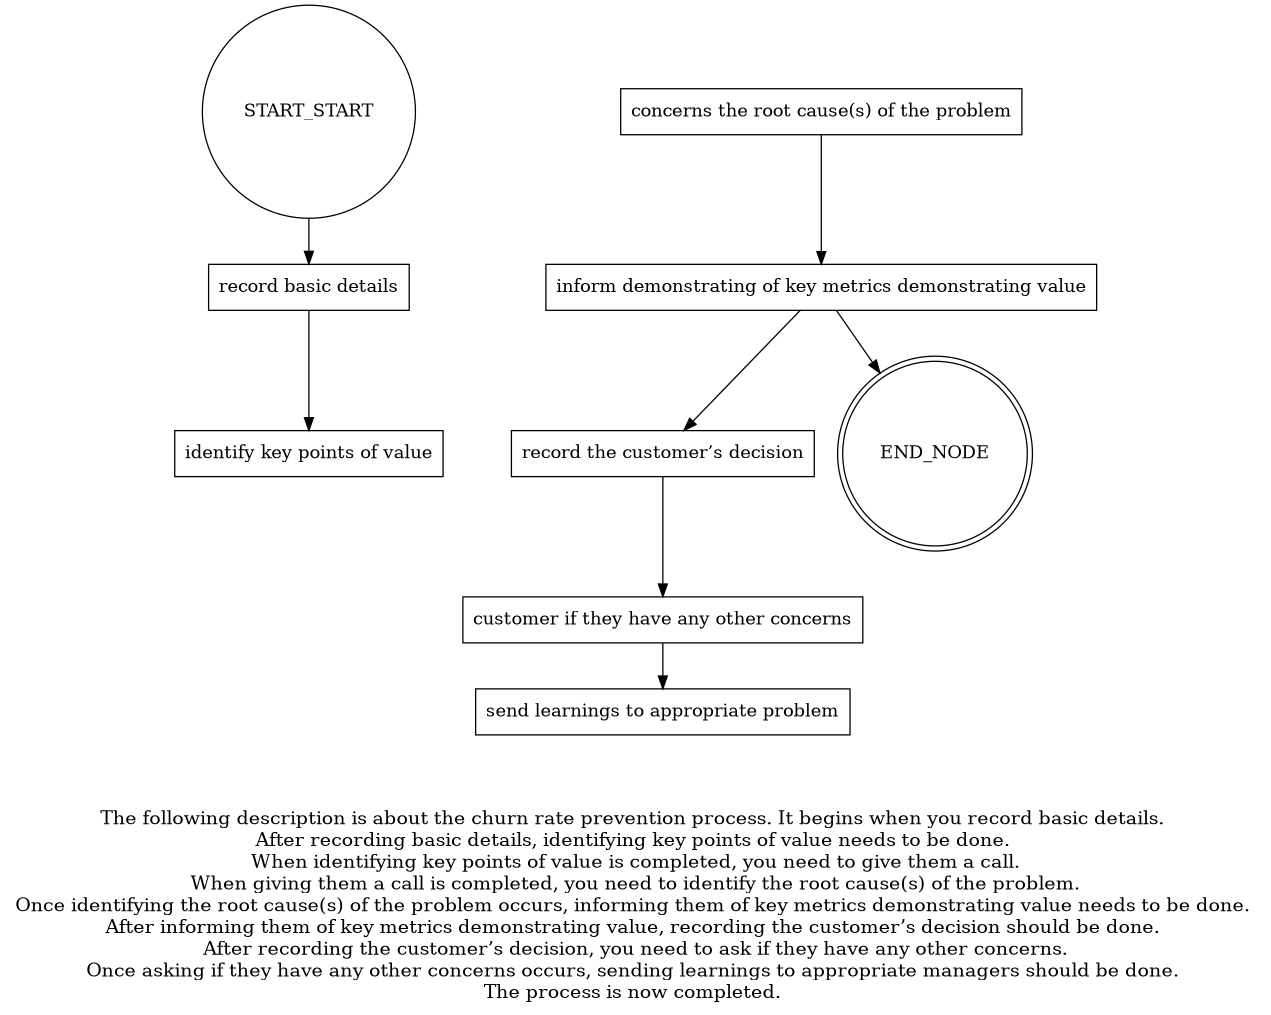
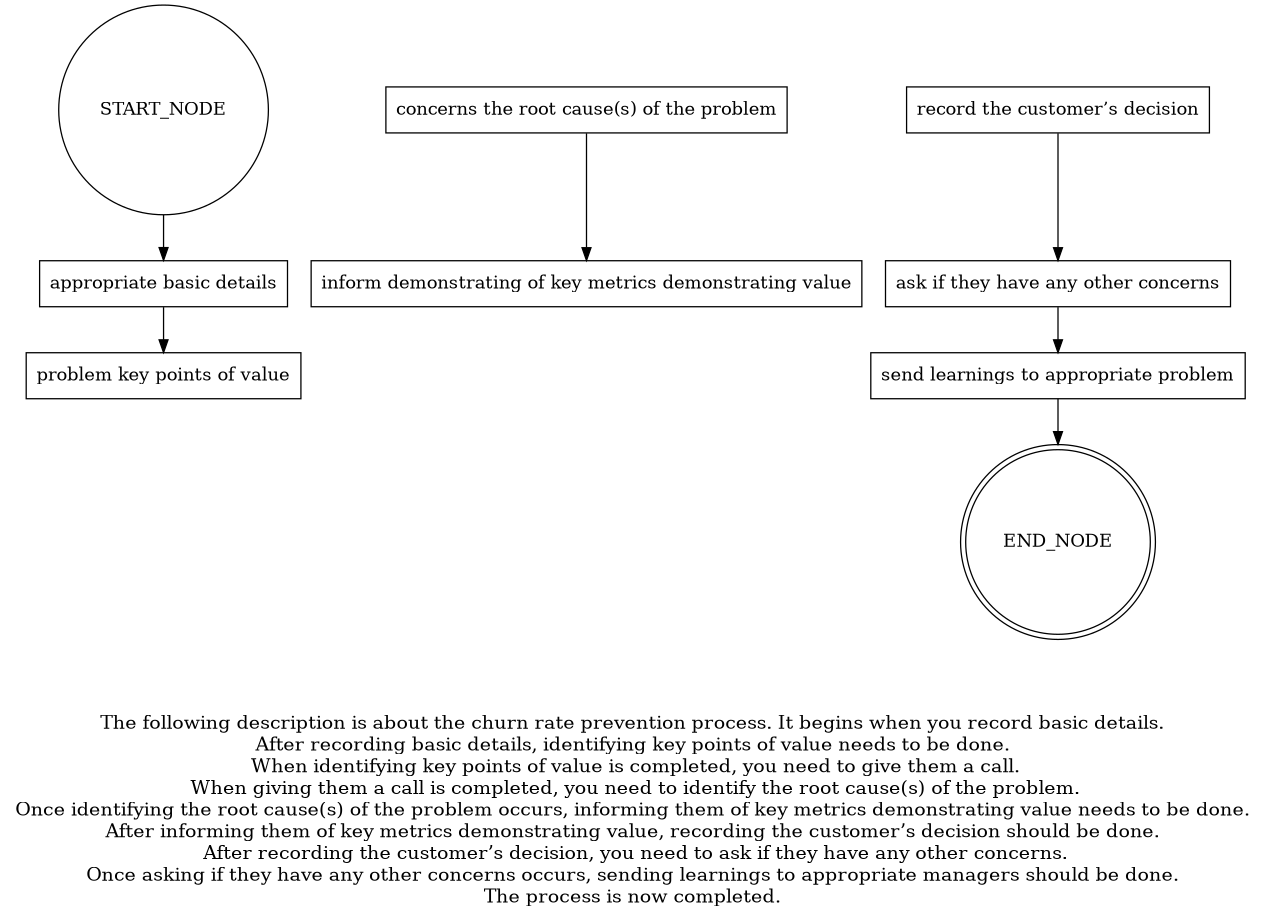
(309, 112) -> (164, 110)
(309, 287) -> (164, 284)
(854, 336) -> (1058, 415)
(747, 366) -> none
(309, 454) -> (164, 376)
(663, 620) -> (1058, 284)
